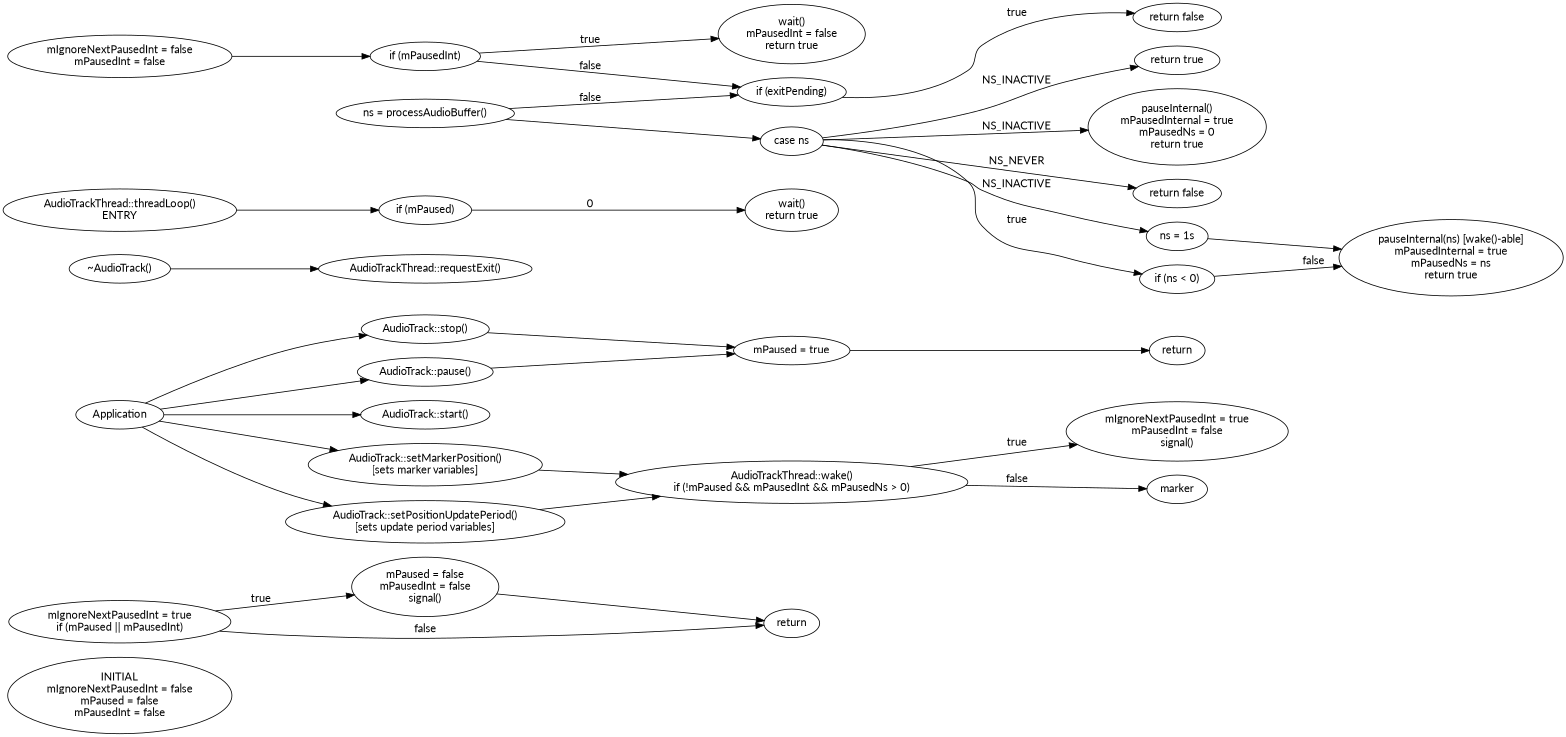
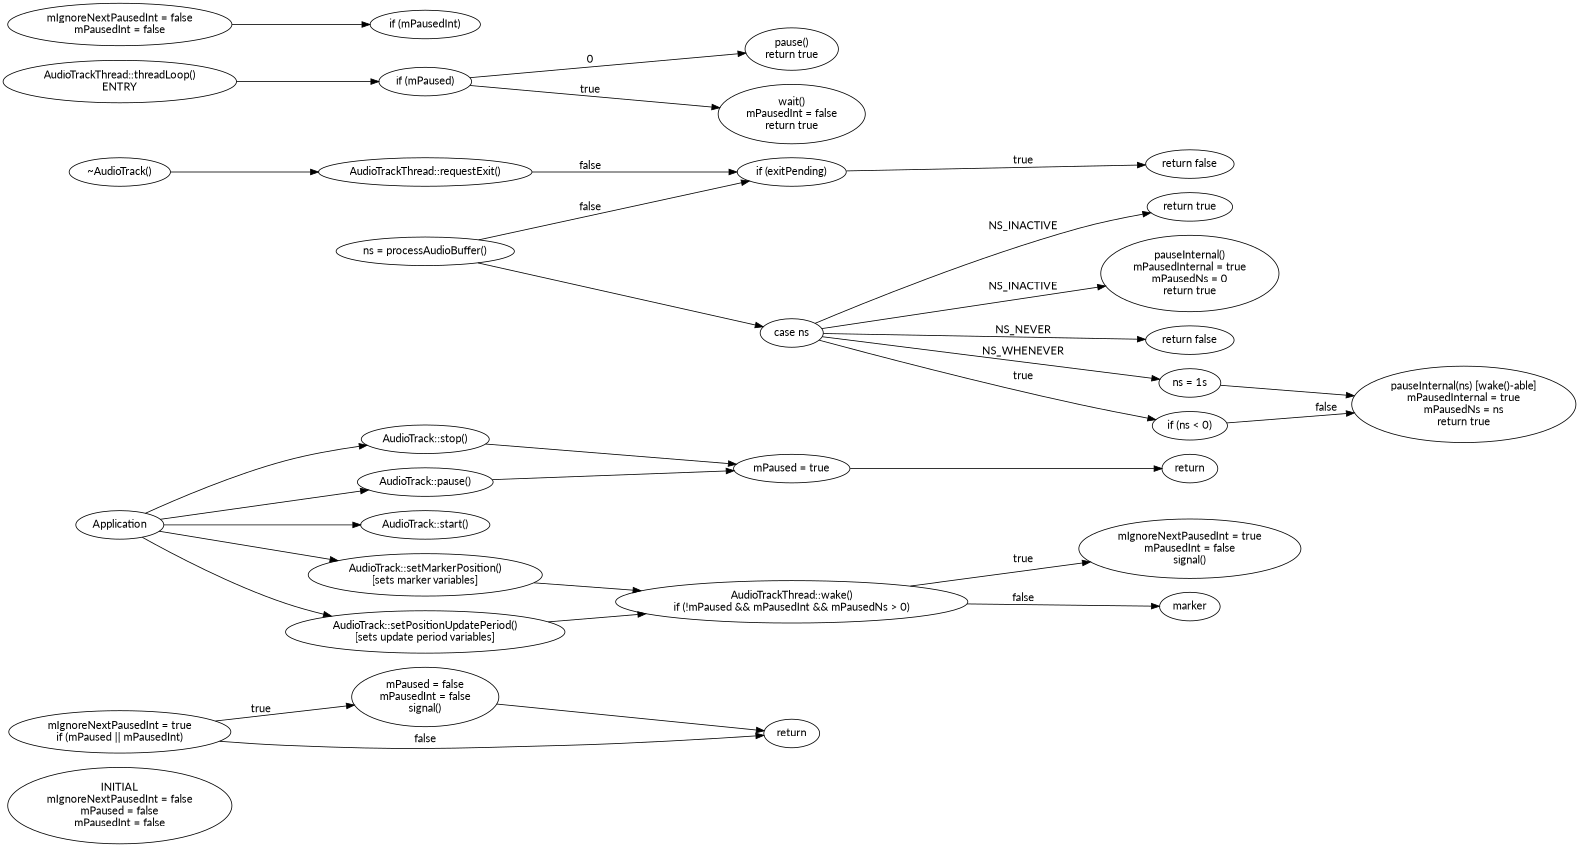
(595, 46) -> (591, 96)
(605, 74) -> (630, 172)
(1017, 184) -> (1023, 352)
(792, 210) -> (792, 49)
